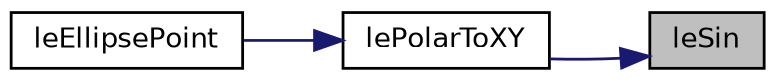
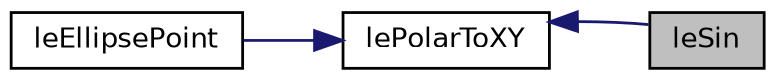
(585, 59) -> (613, 22)
